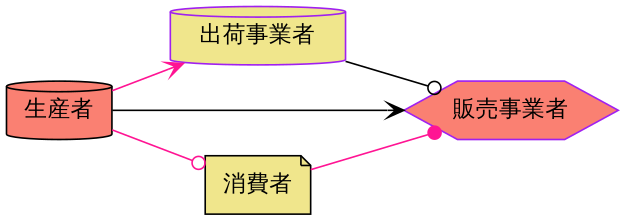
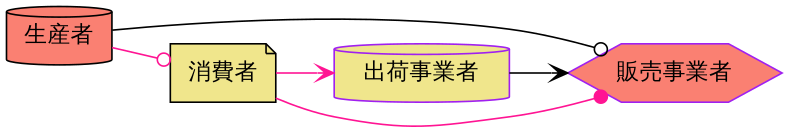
(387, 74) -> (530, 73)
(140, 80) -> (296, 73)
(250, 110) -> (354, 19)
